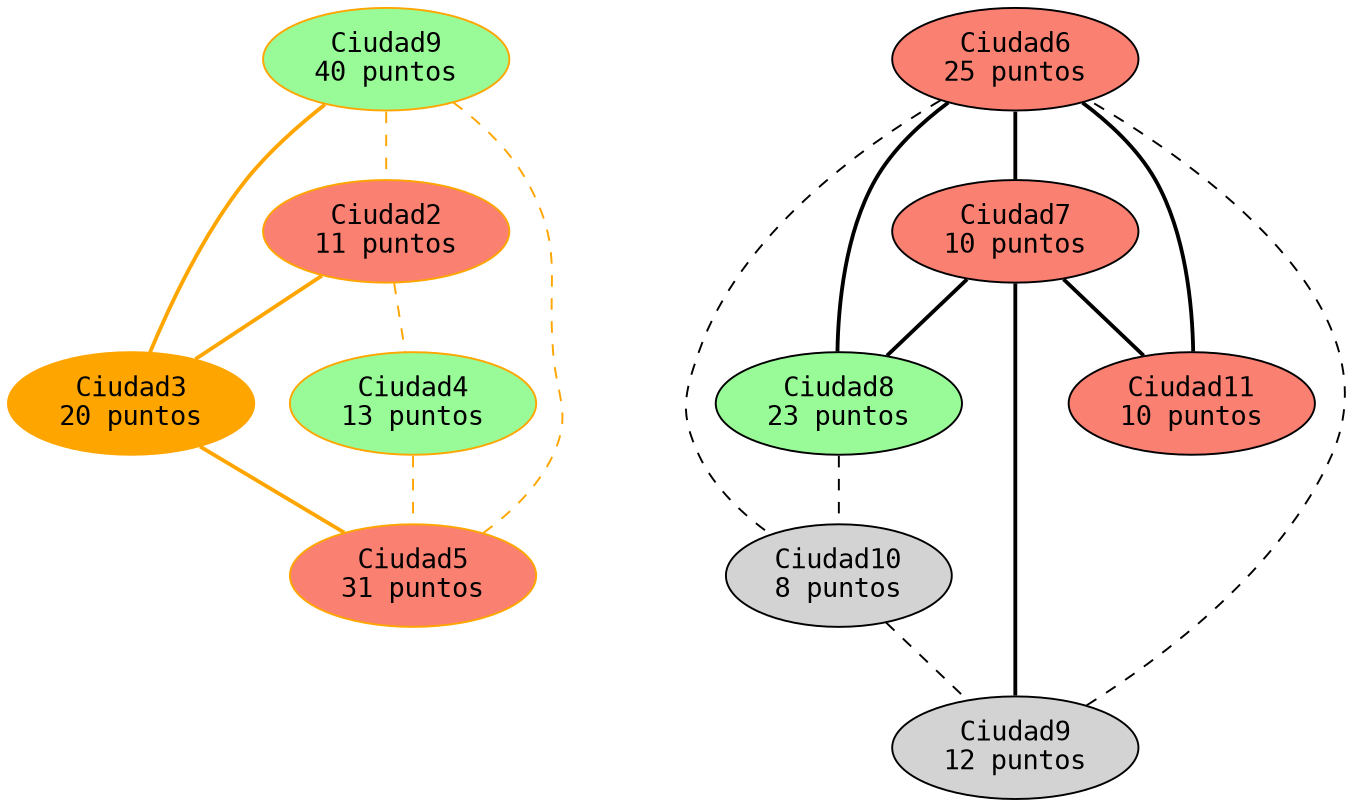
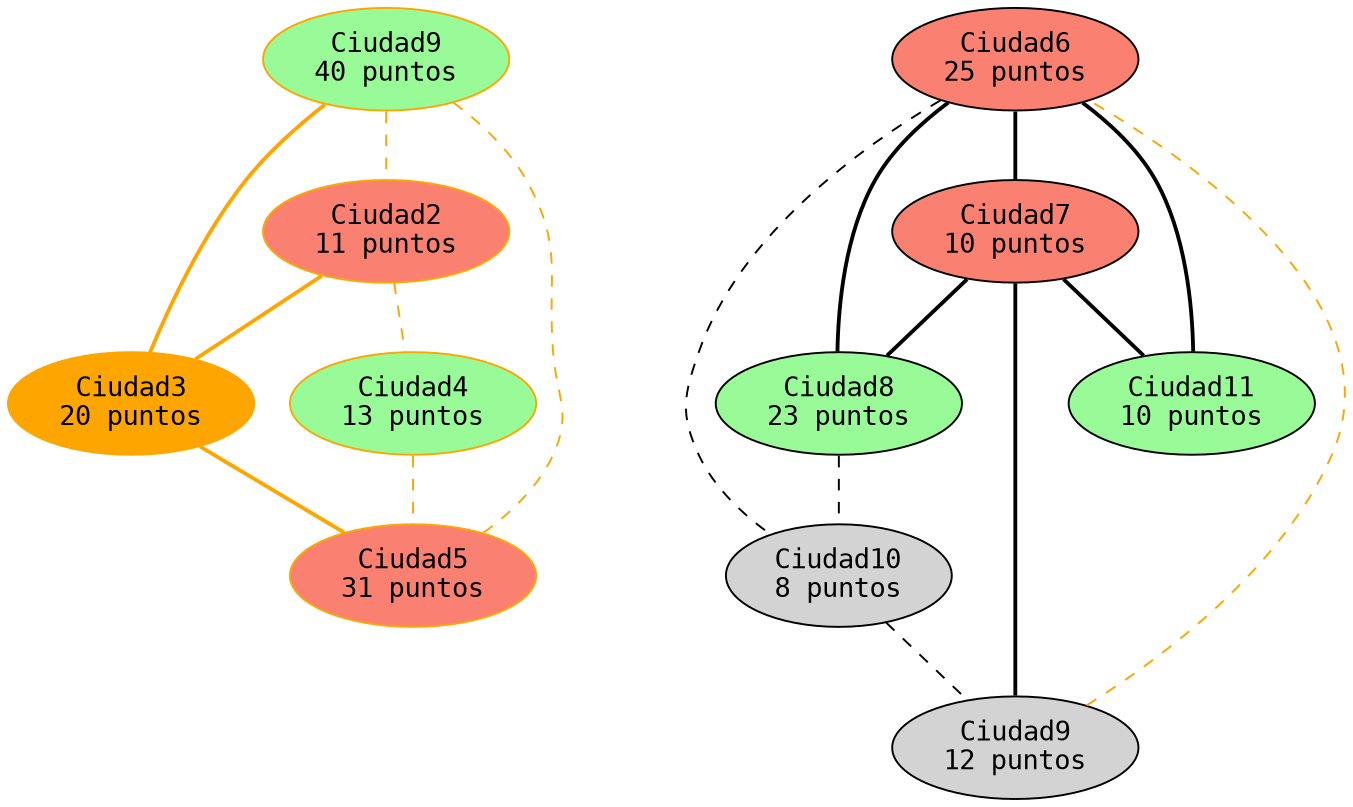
(1344, 401) -> (1344, 401)
(1192, 403) -> (1192, 403)
